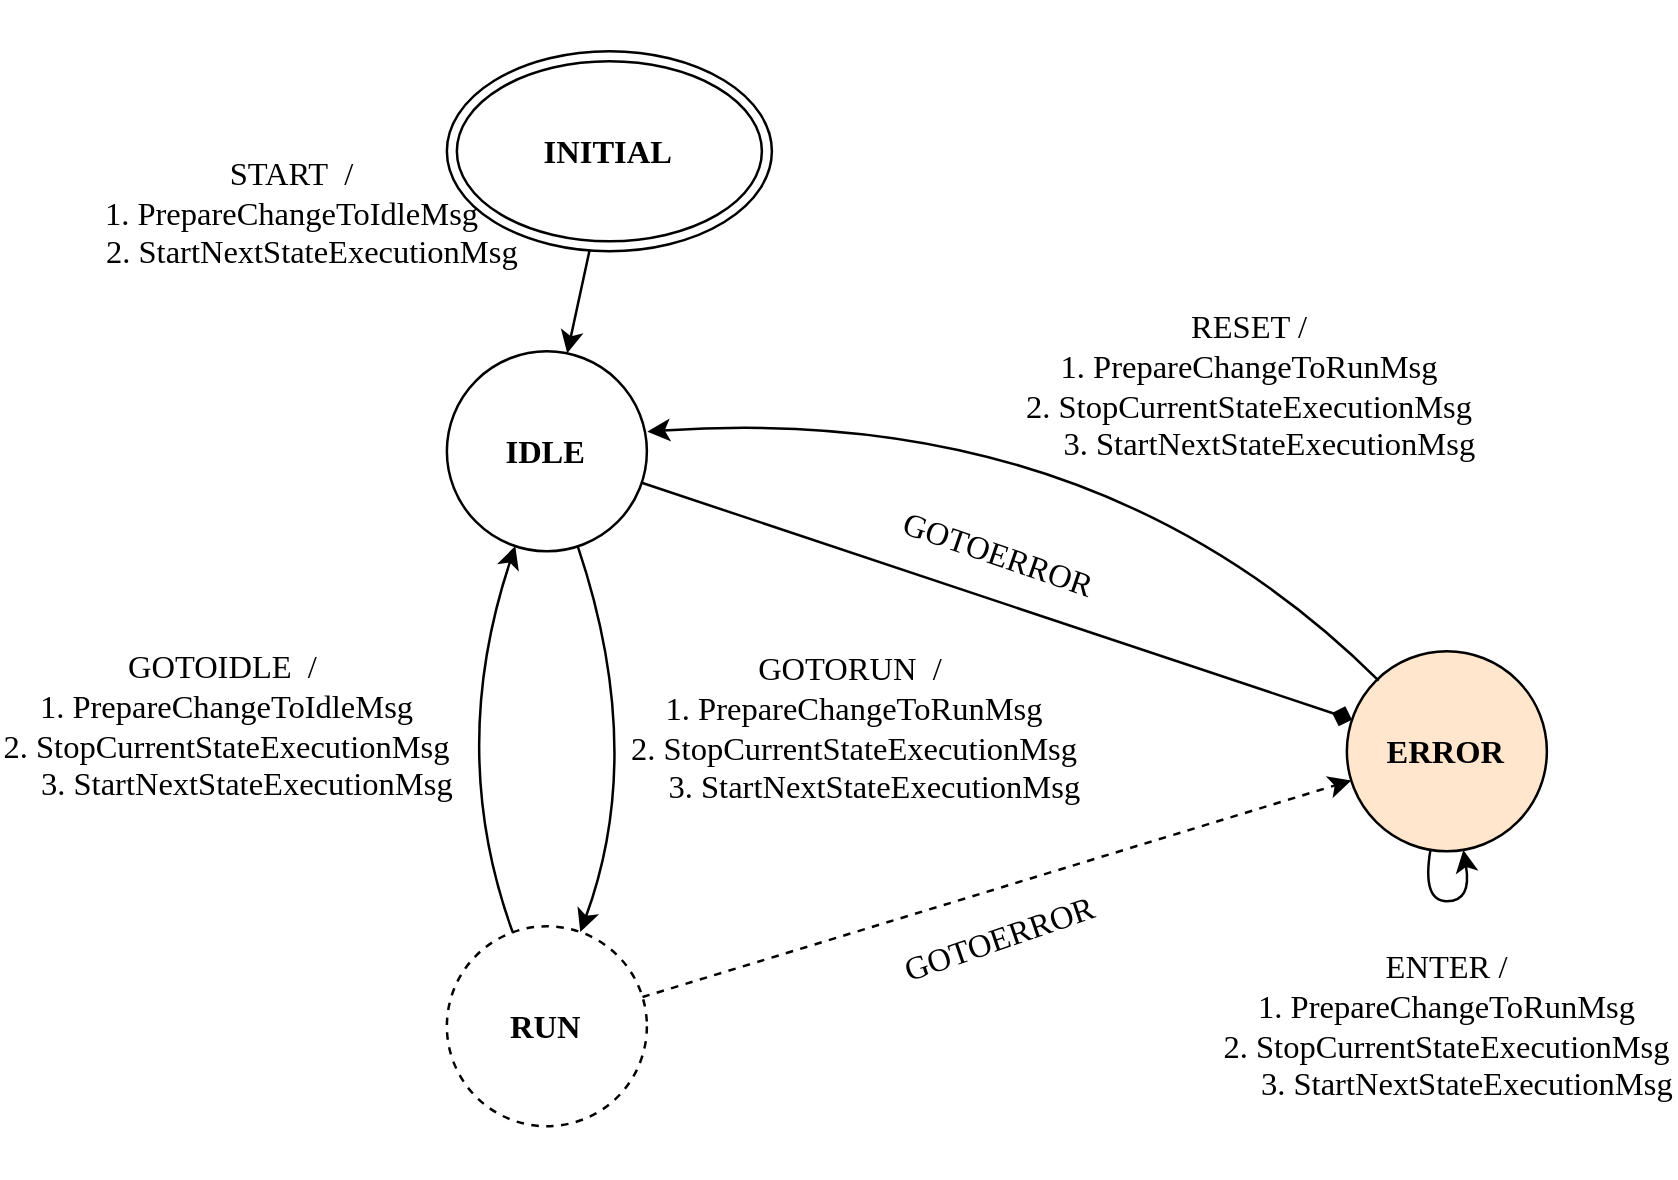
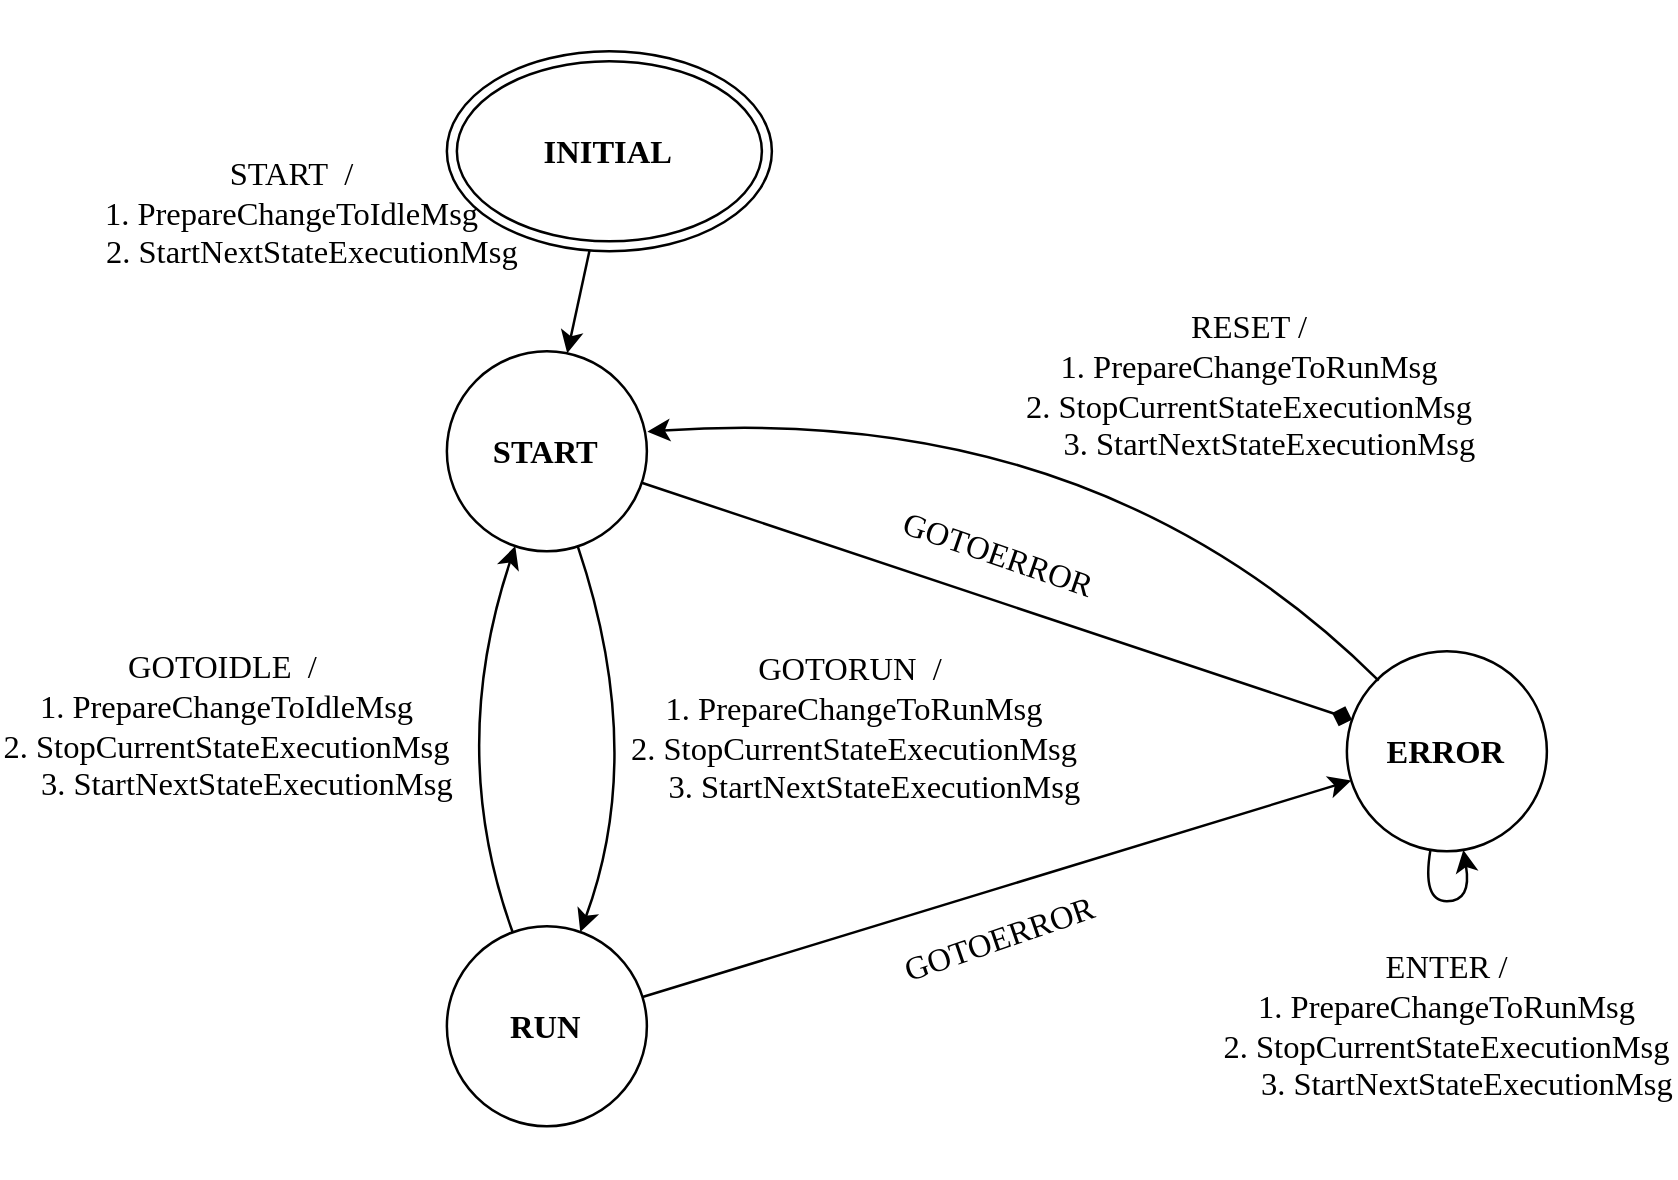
(546, 451) -> (546, 451)
(1447, 751) -> (1447, 751)
(988, 891) -> (988, 891)
(547, 1026) -> (547, 1026)
